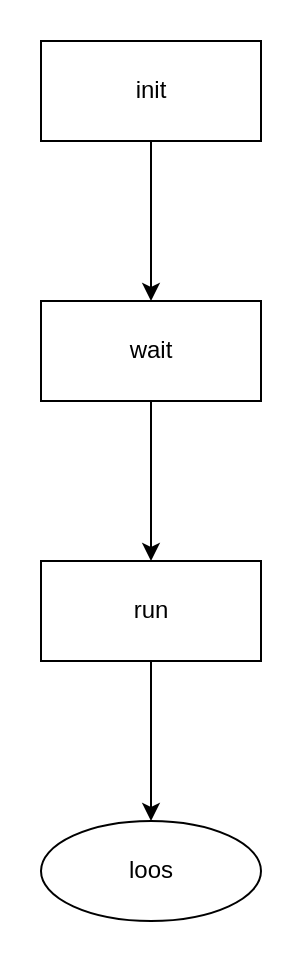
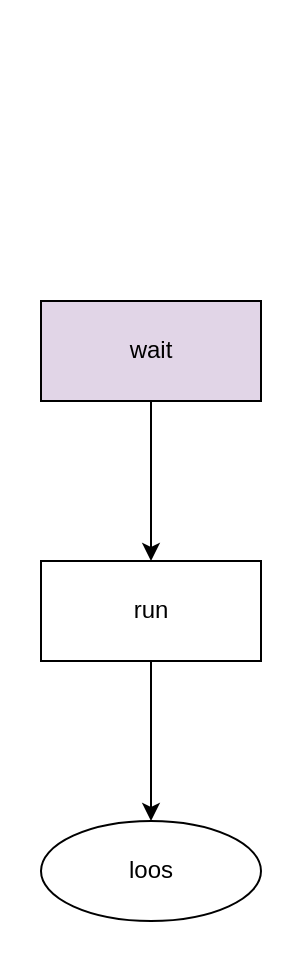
(151, 91) -> none
(151, 214) -> none
(151, 351) -> (151, 351)
